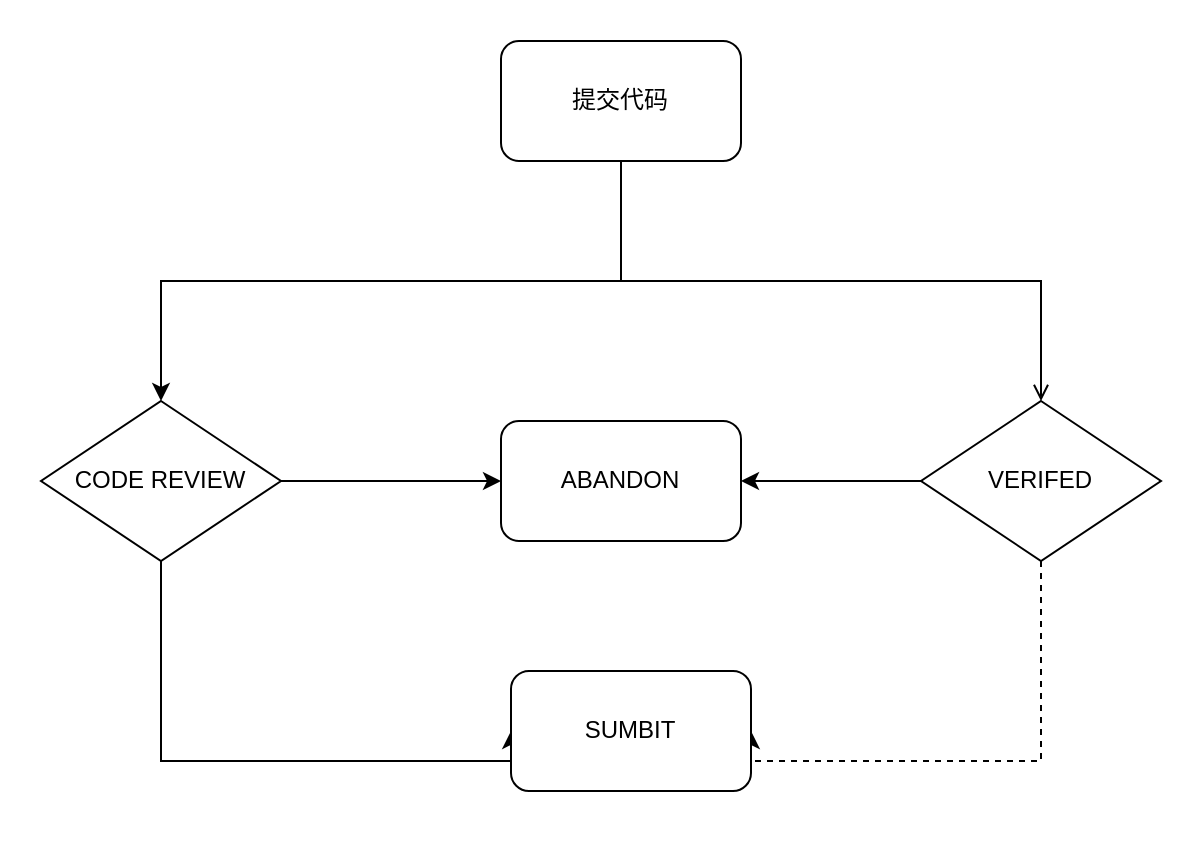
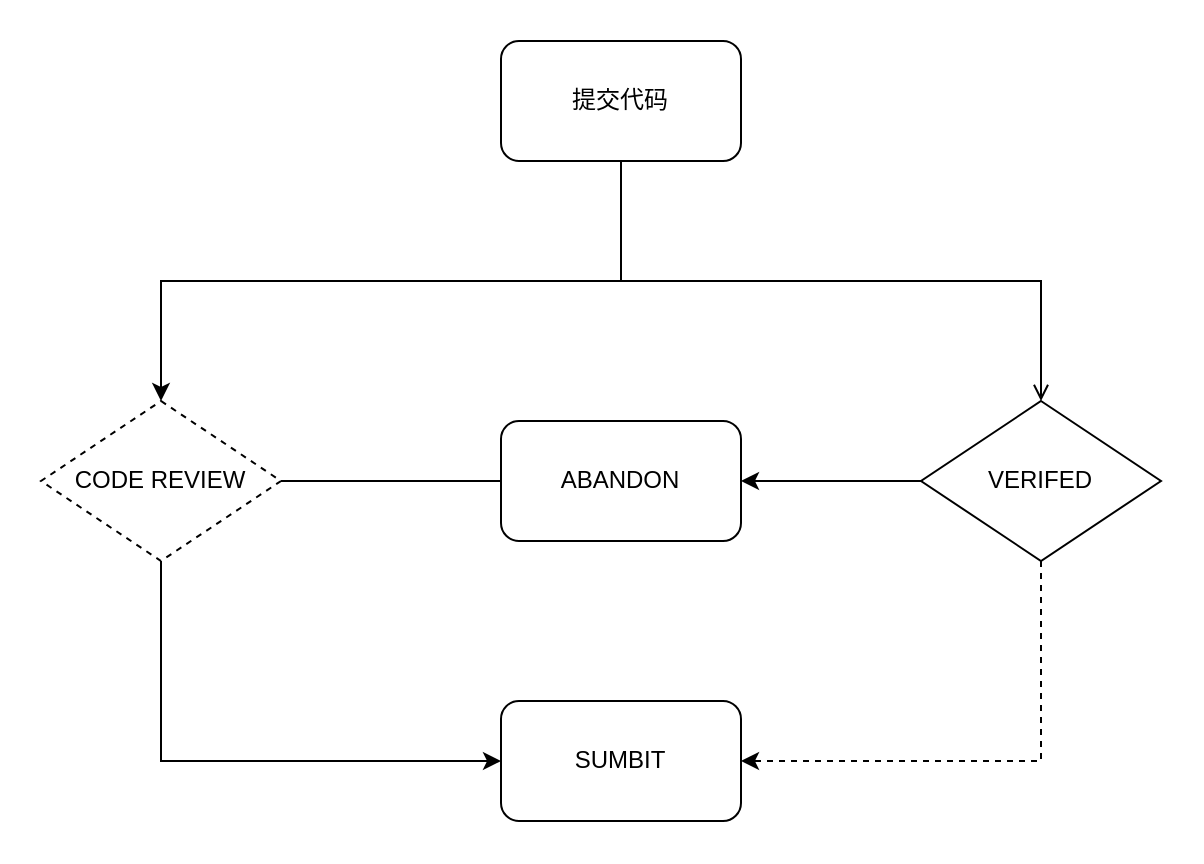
(161, 481) -> (161, 481)
(486, 481) -> (491, 481)
(631, 731) -> (621, 761)
